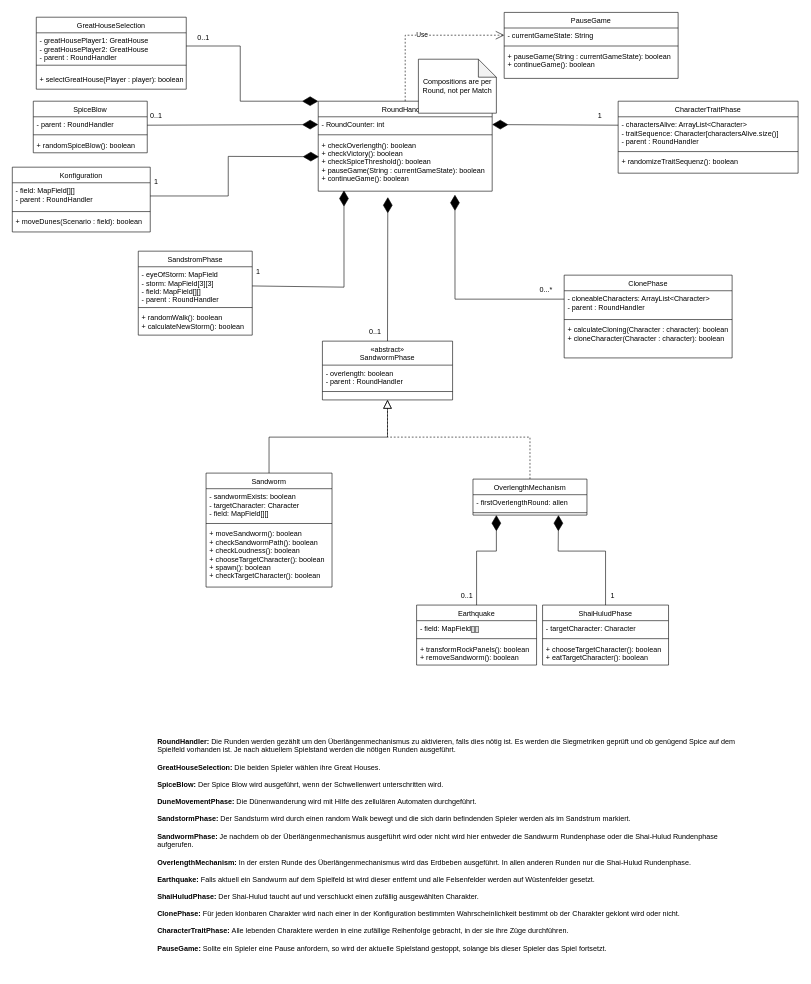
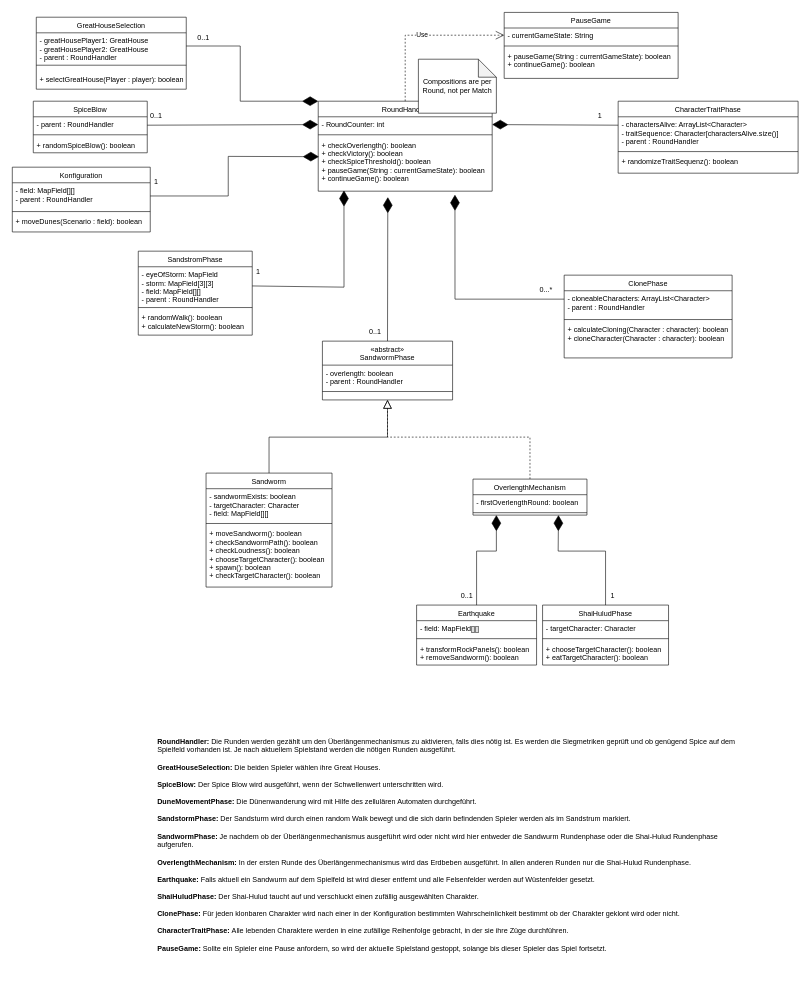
(528, 503) -> (533, 503)
